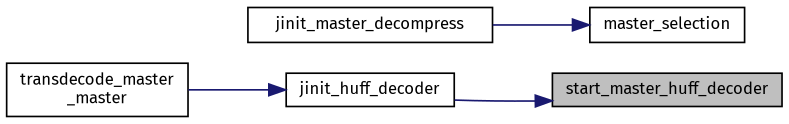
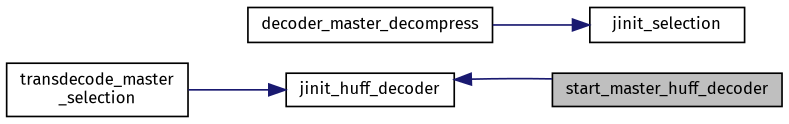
(370, 25) -> (370, 25)
(667, 25) -> (667, 25)
(97, 90) -> (97, 90)
(495, 101) -> (512, 79)
